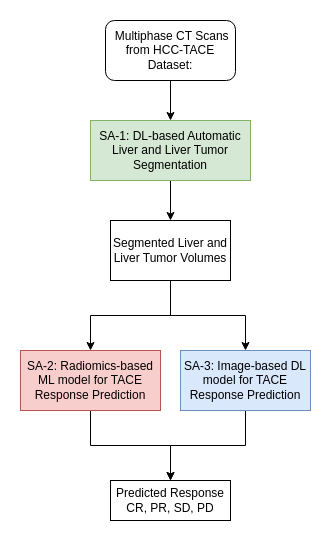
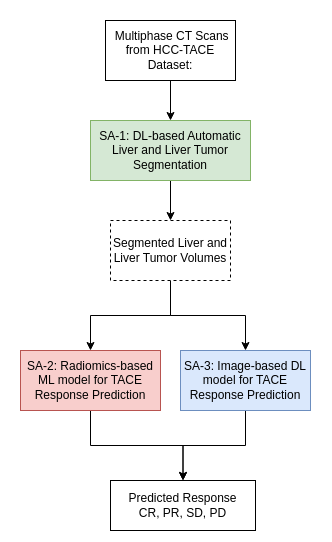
(171, 51) -> (171, 51)
(171, 251) -> (171, 251)
(171, 501) -> (183, 506)
